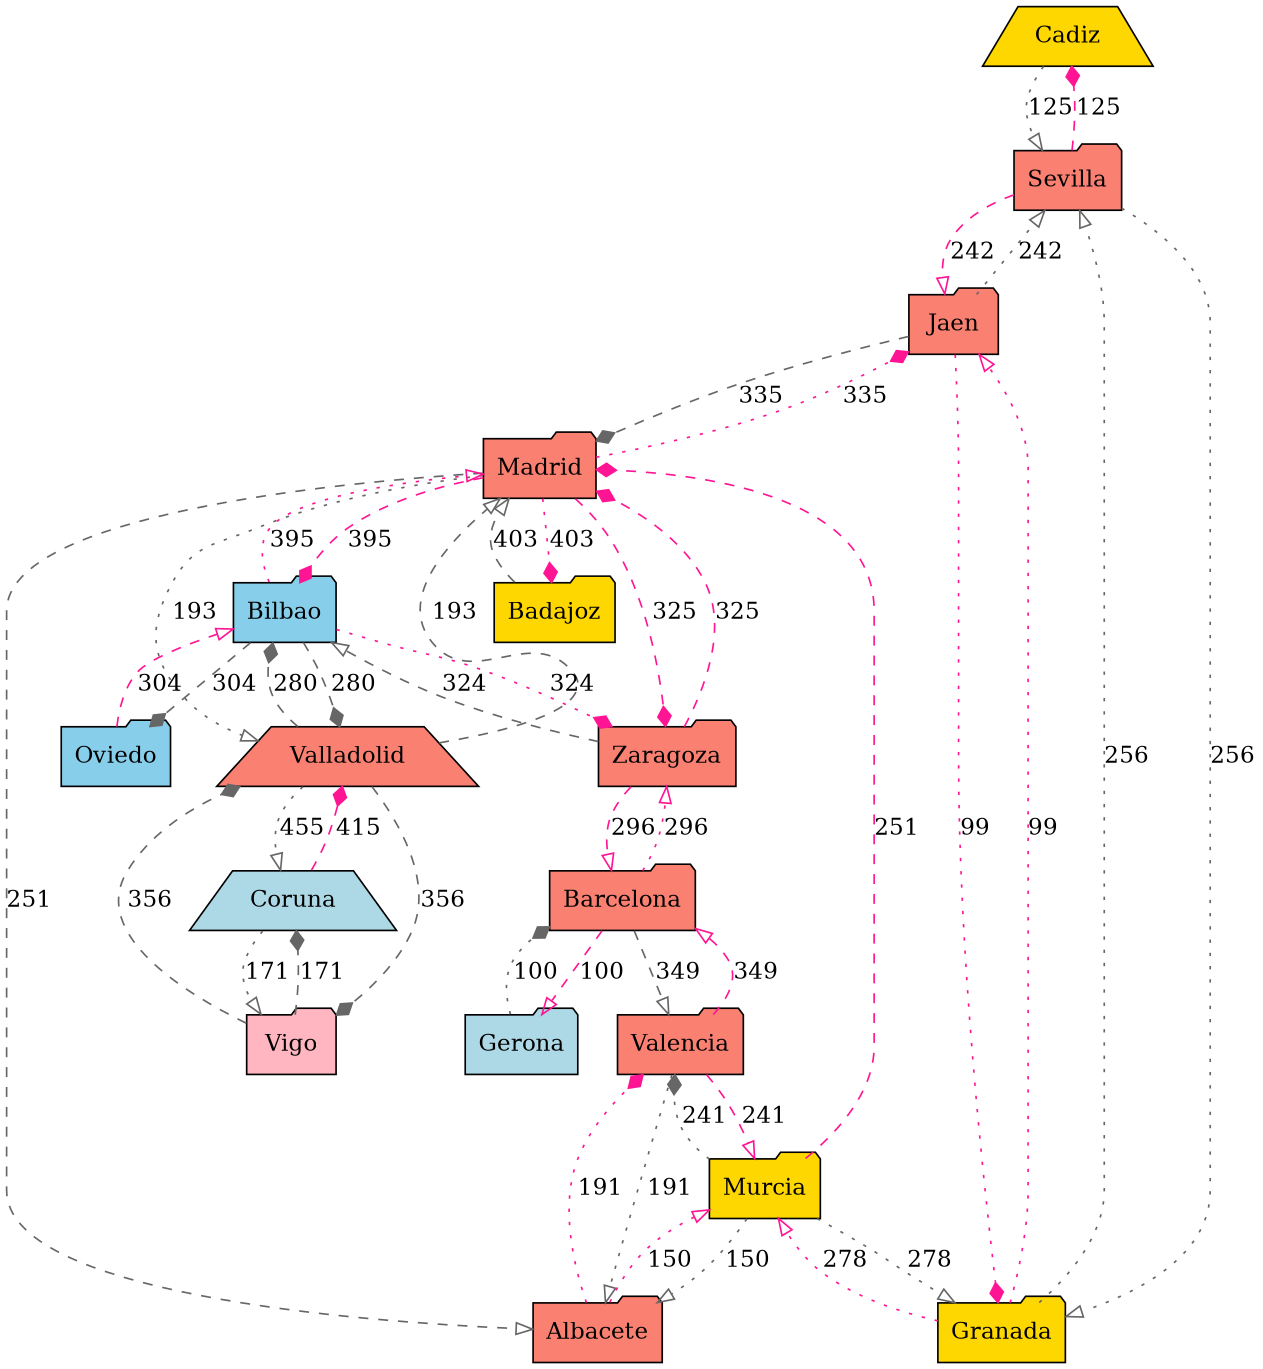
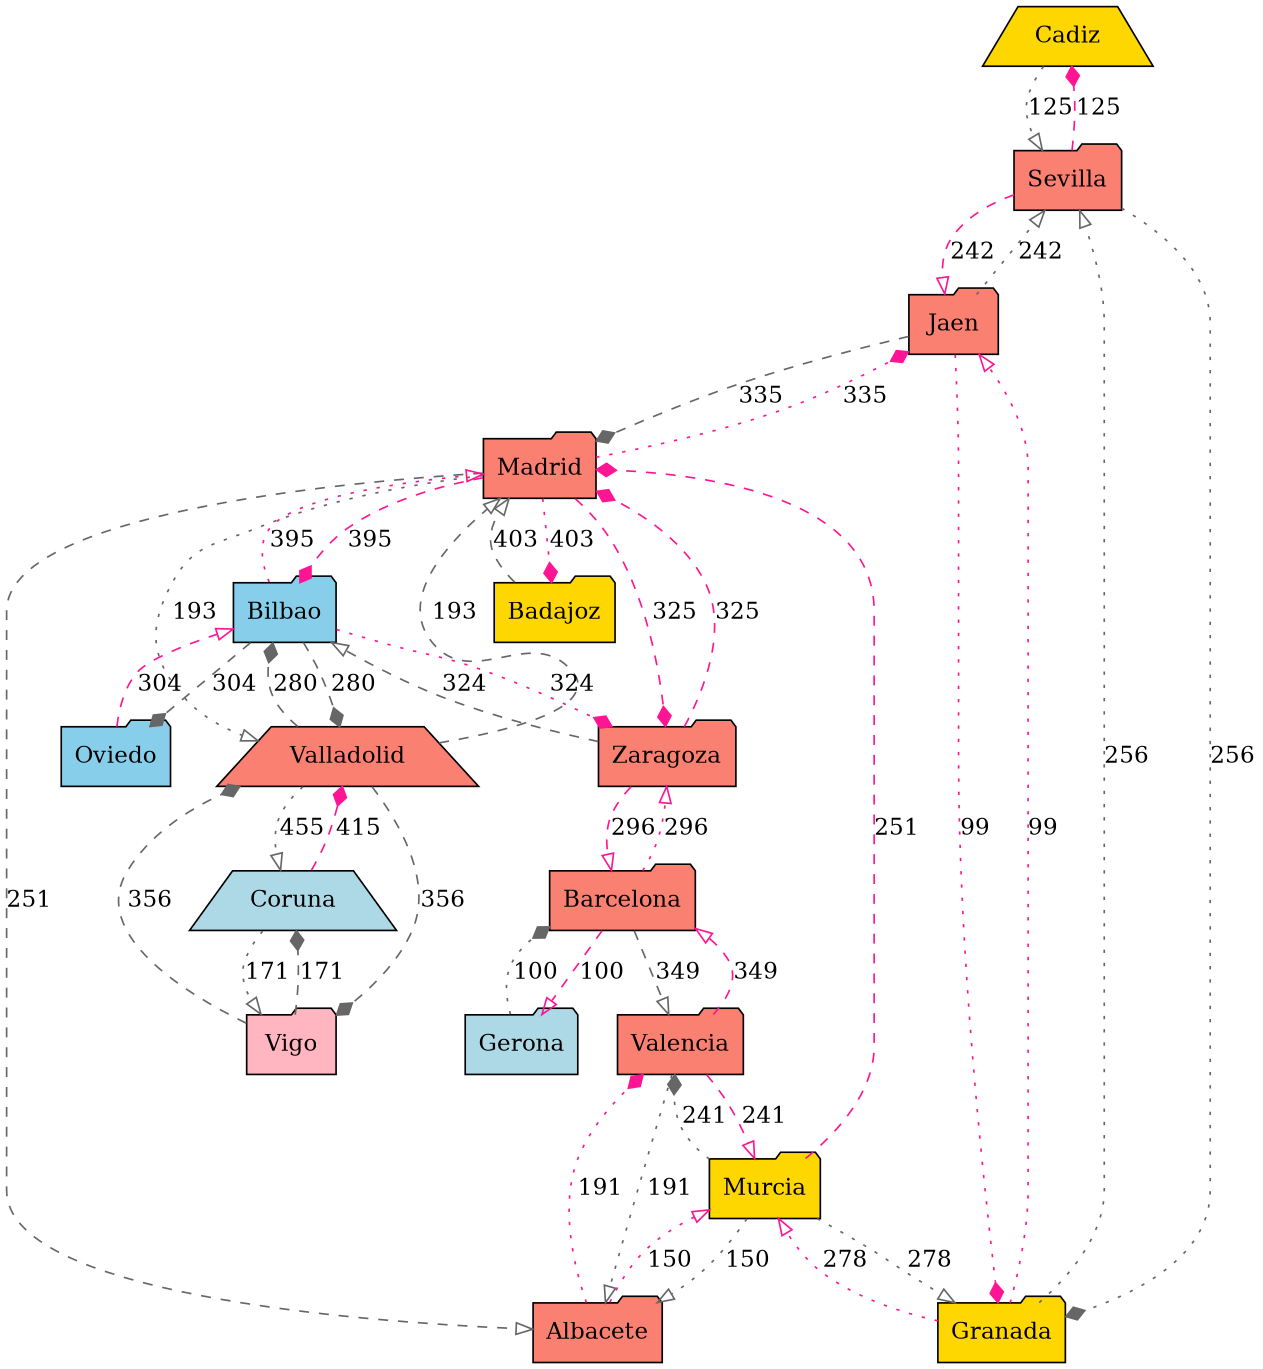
(1210, 773) -> (1210, 773)
